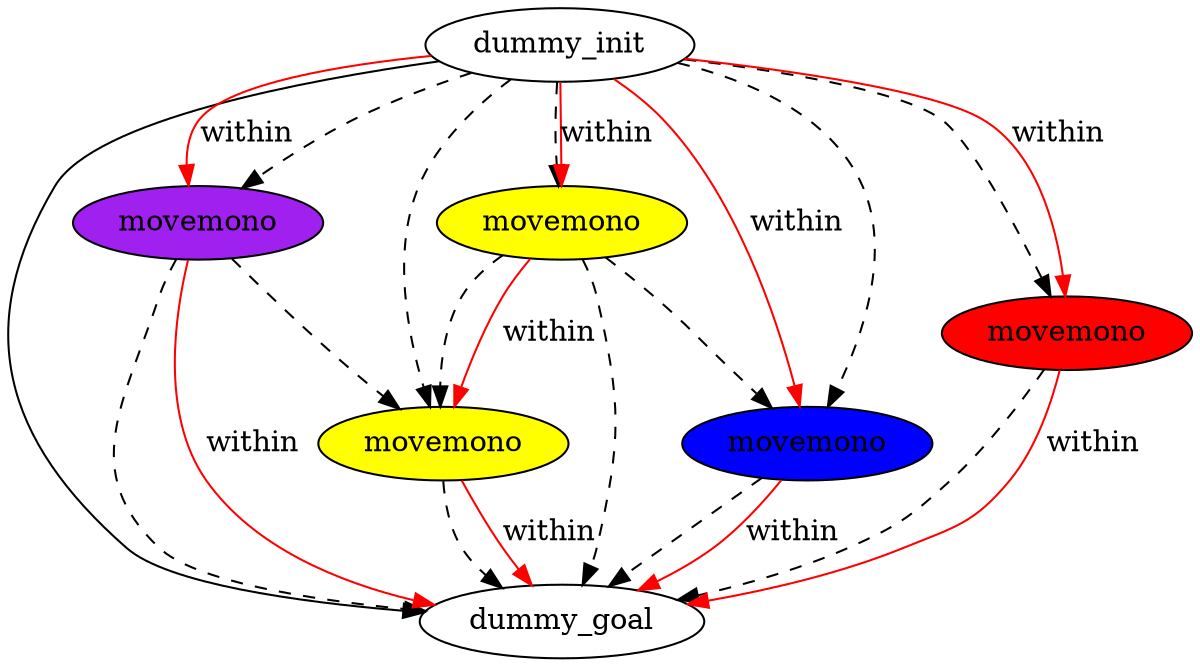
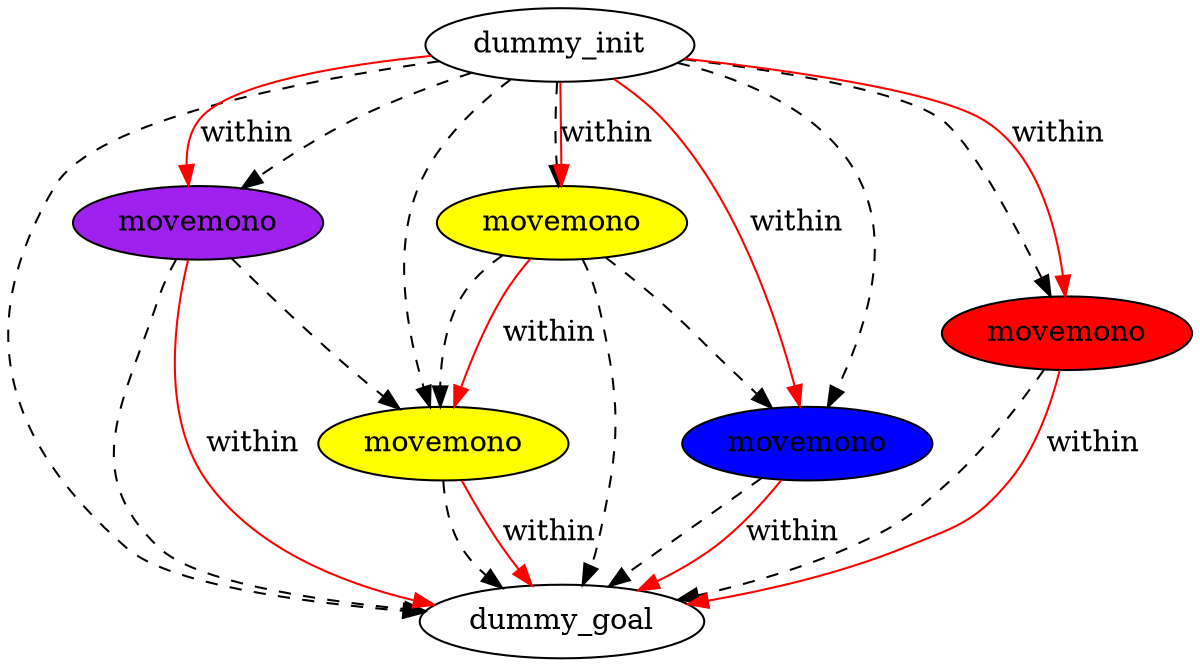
(10, 319) -> (10, 319)
